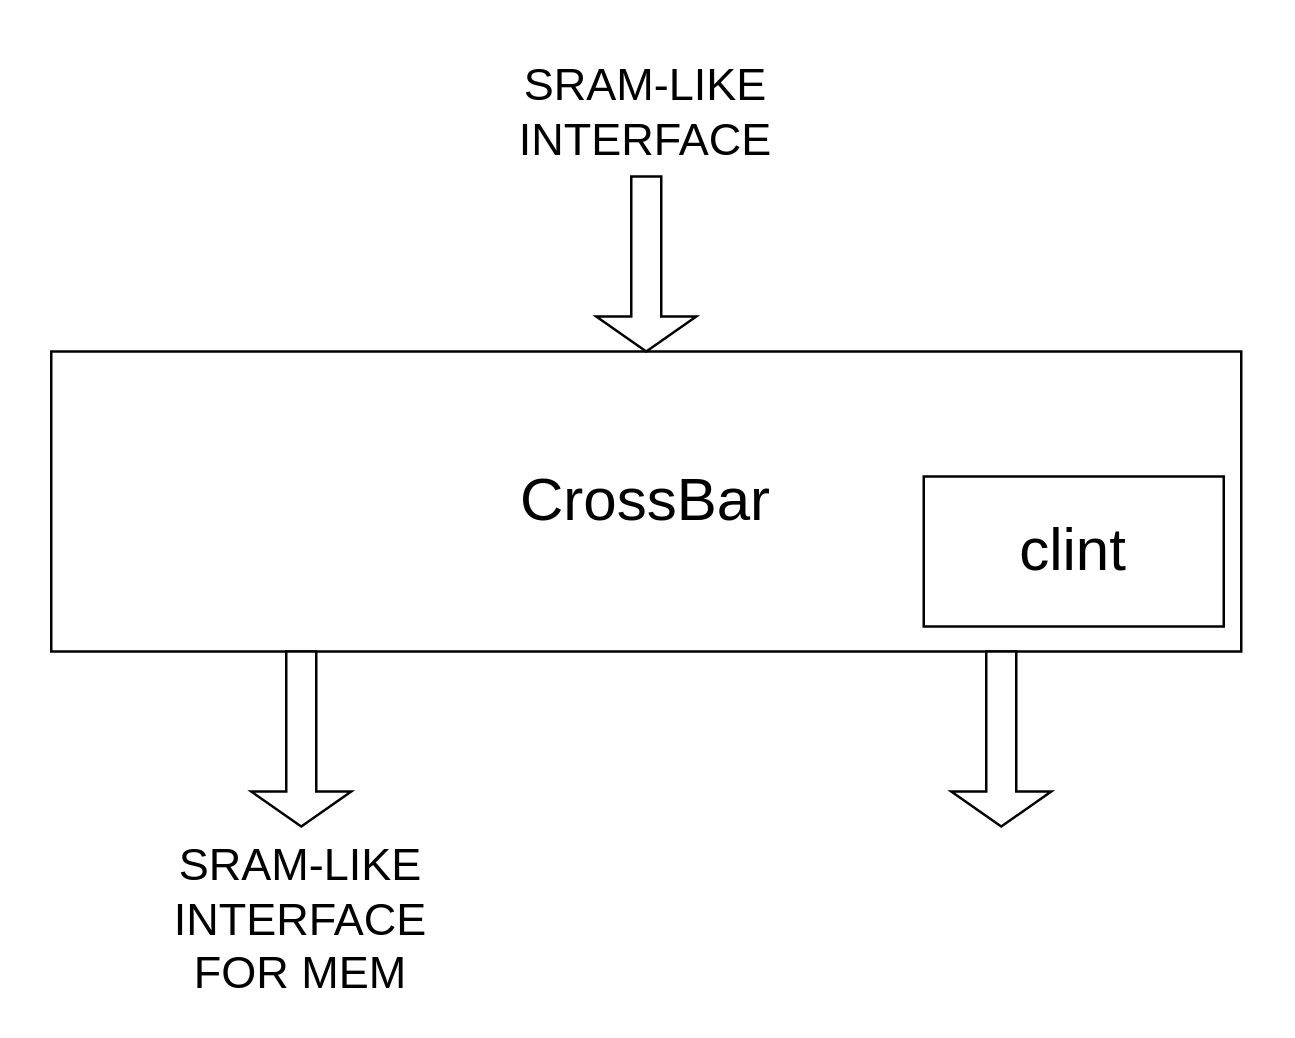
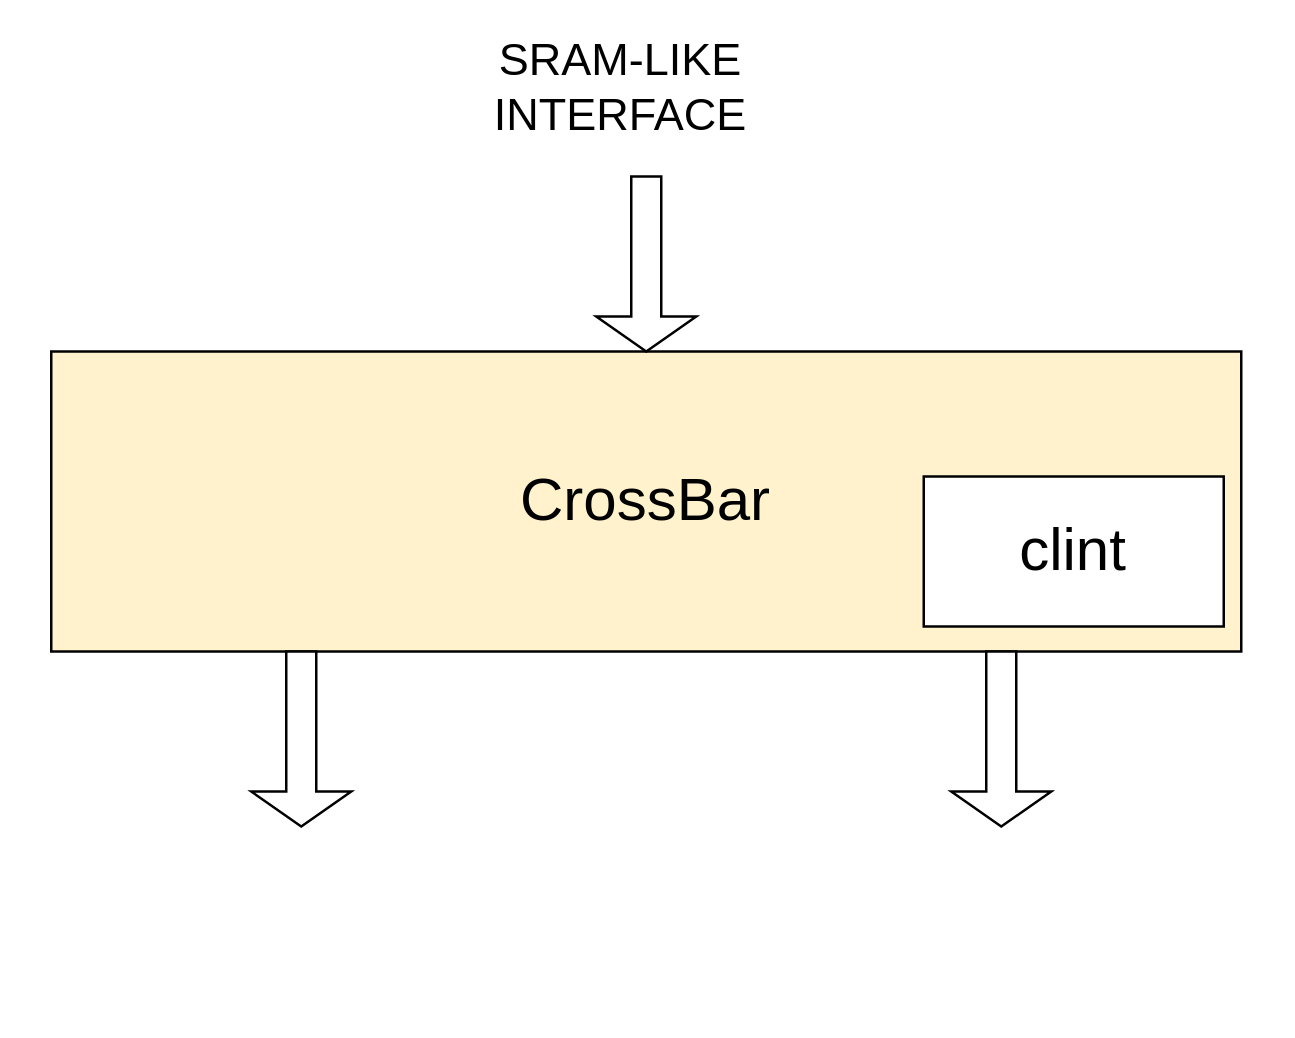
(646, 114) -> (621, 89)
(646, 501) -> (646, 501)
(301, 921) -> none
